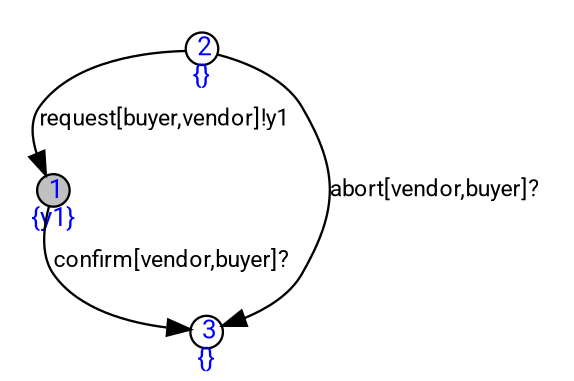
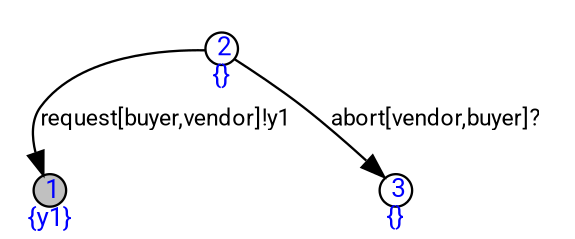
(74, 295) -> none
